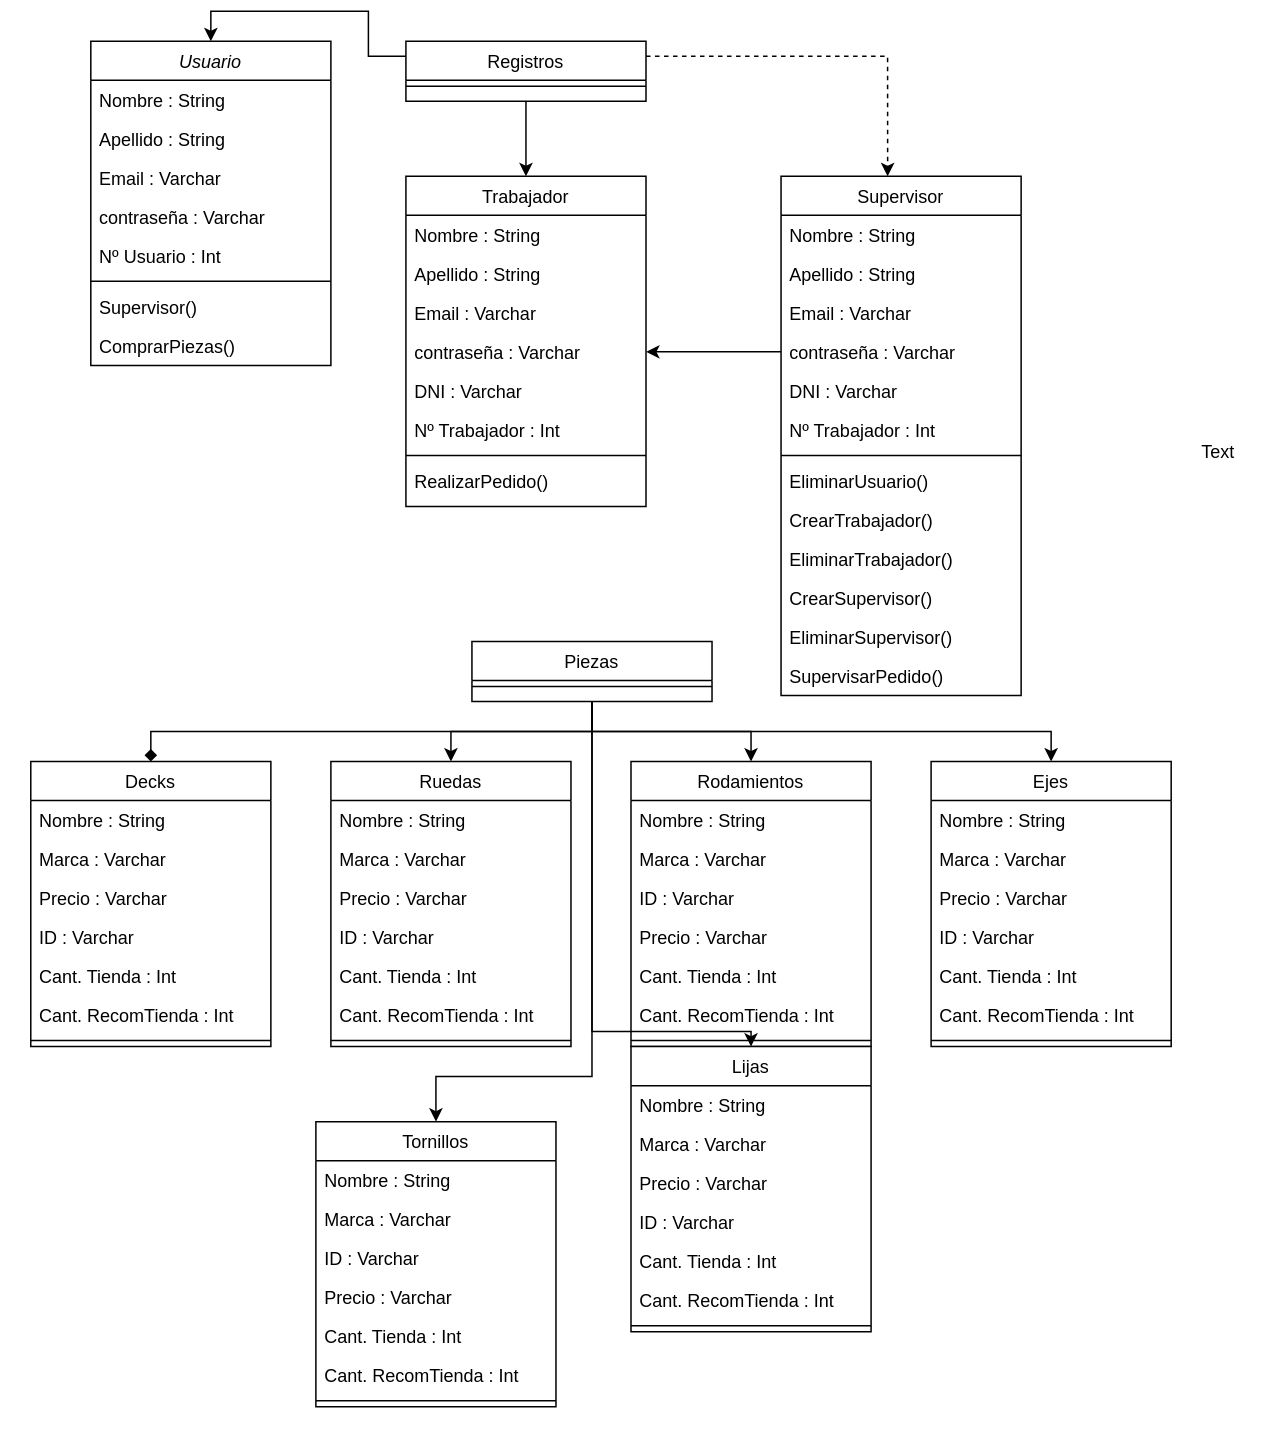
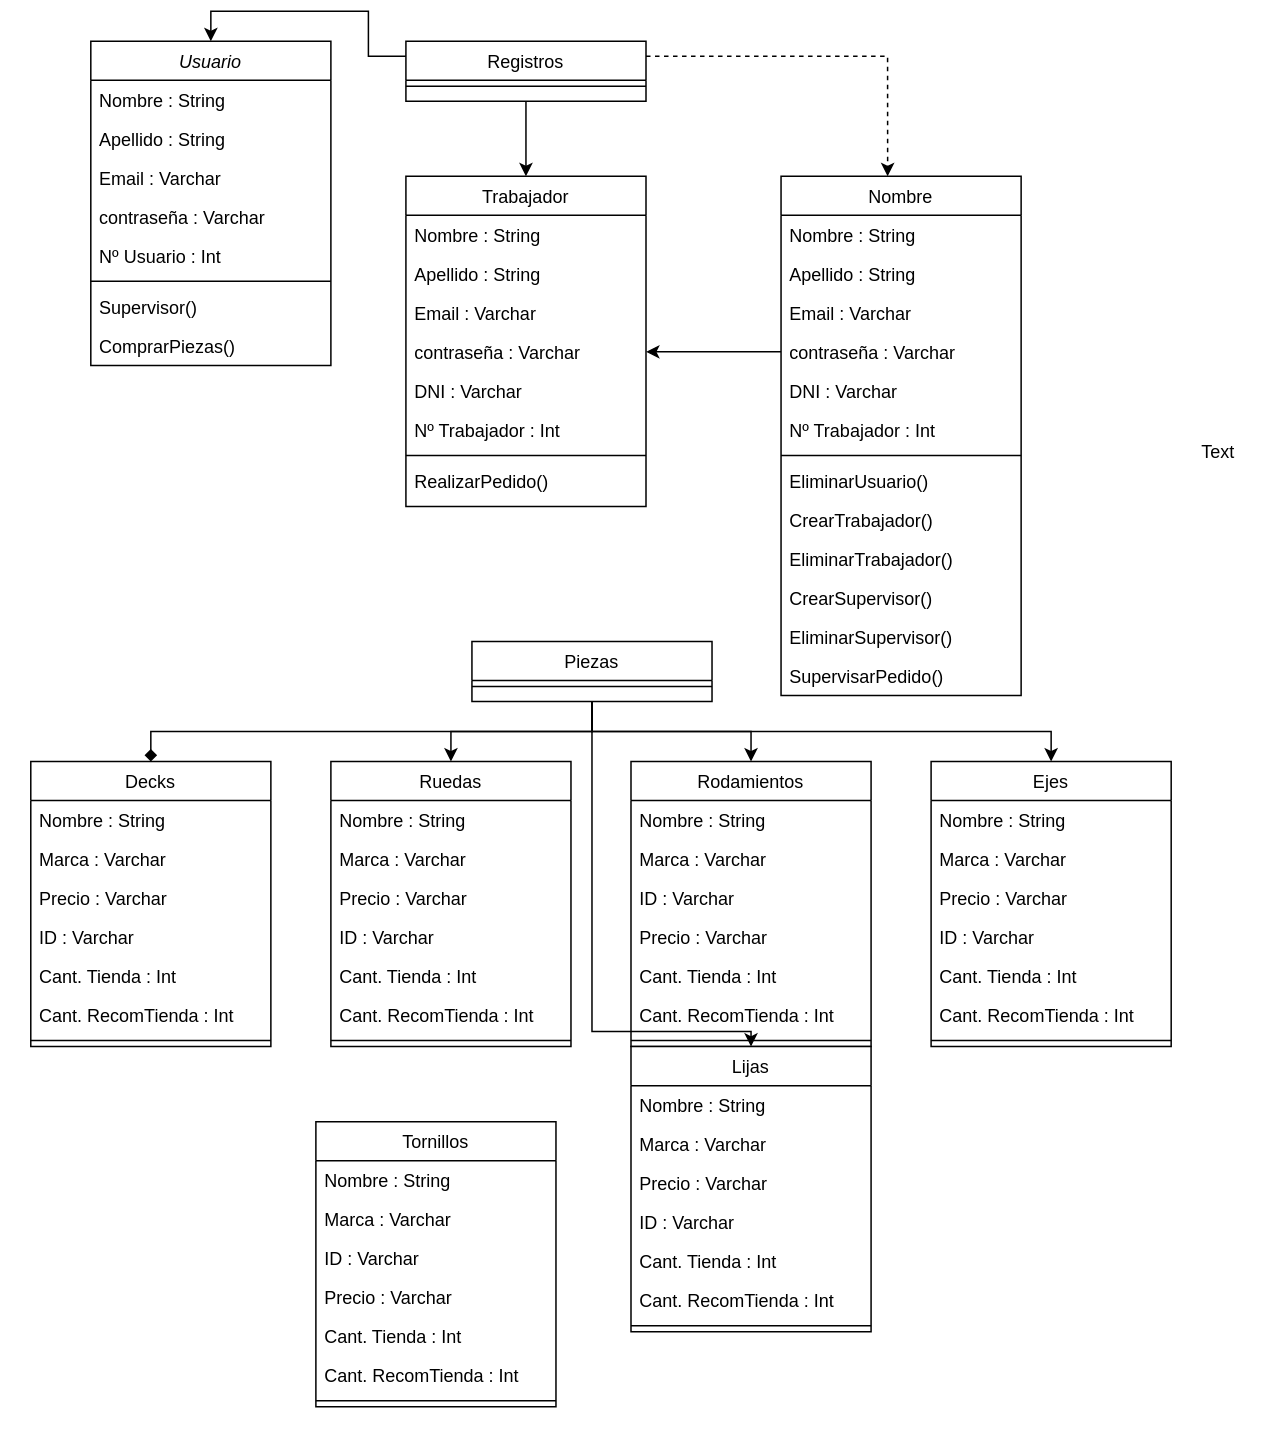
(900, 197) -> (900, 197)
(518, 1076) -> none
